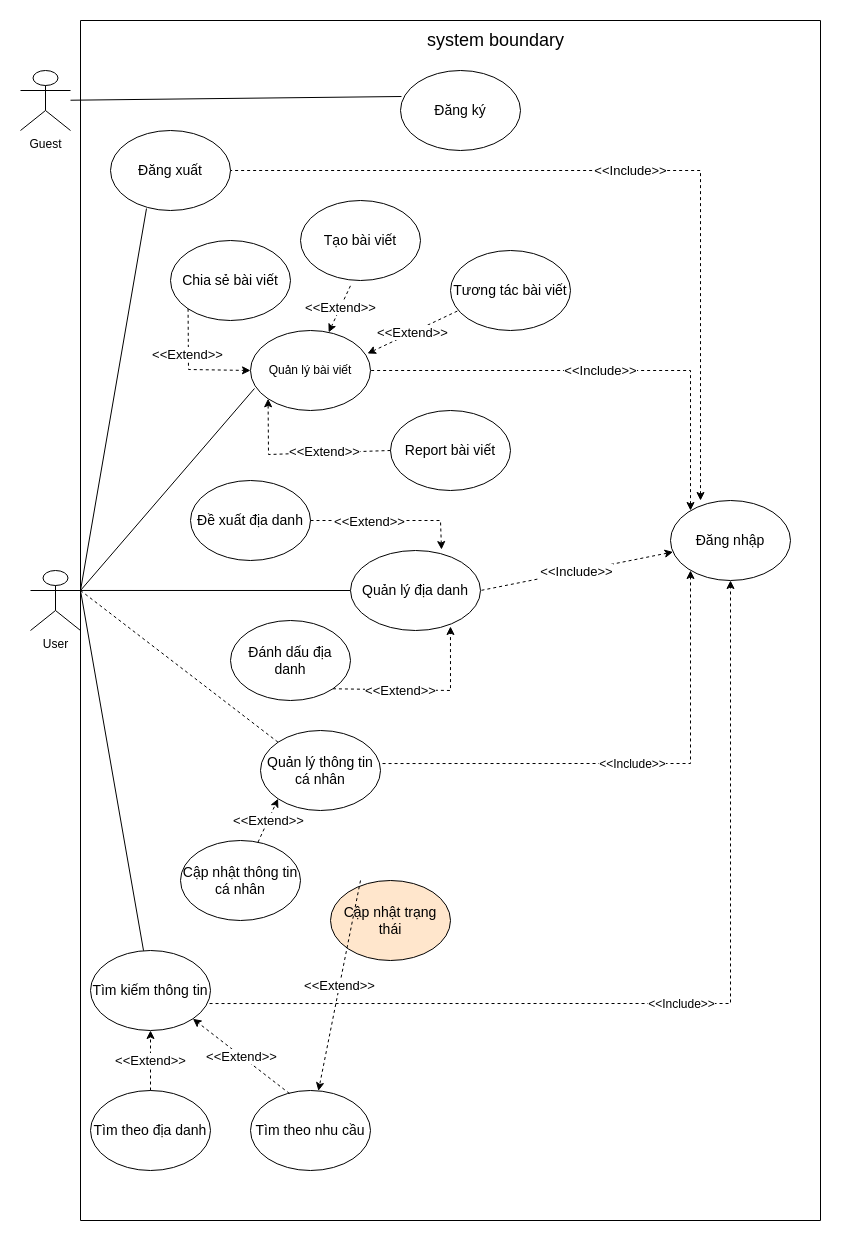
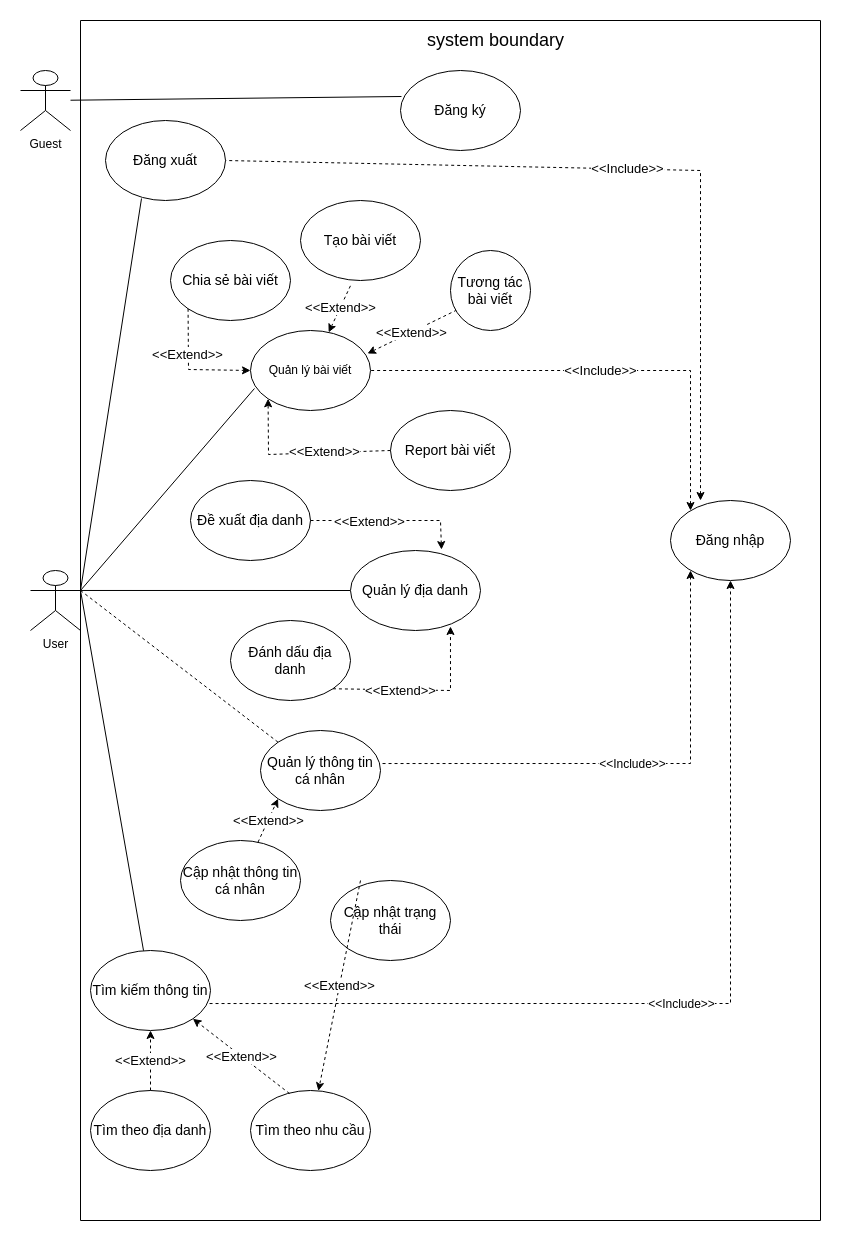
(171, 171) -> (166, 161)
(511, 291) -> (491, 291)
(509, 585) -> none
(391, 921) -> (391, 921)
